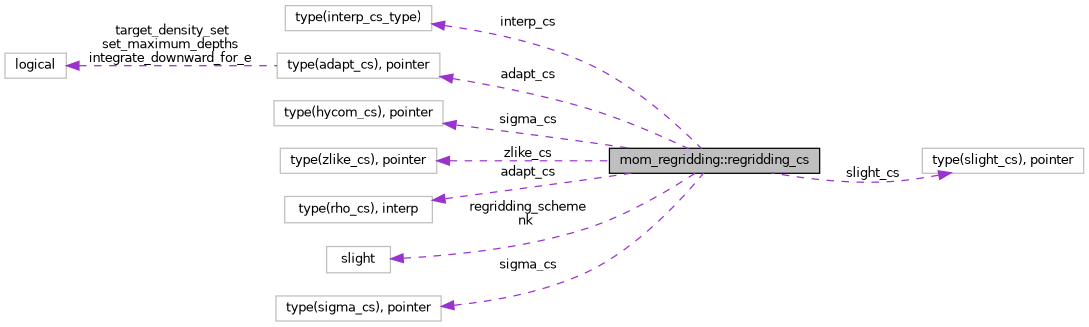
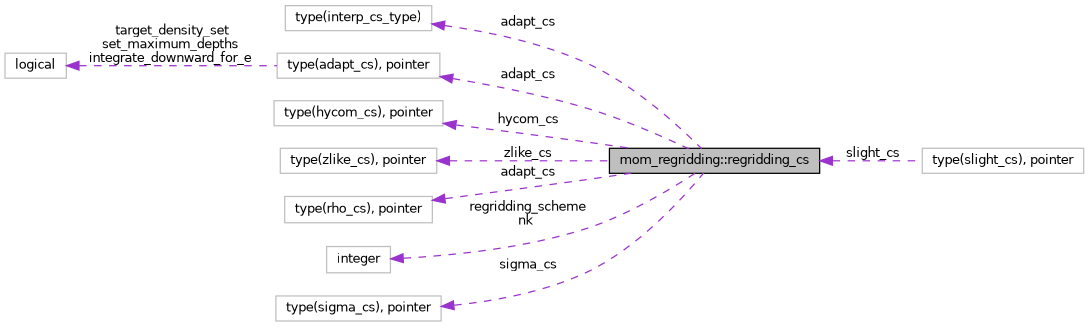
(526, 23) -> (526, 23)
(526, 120) -> (526, 120)
(855, 182) -> (877, 161)
(359, 210) -> (359, 210)
(359, 260) -> (359, 260)
